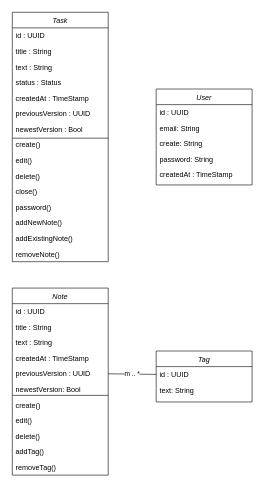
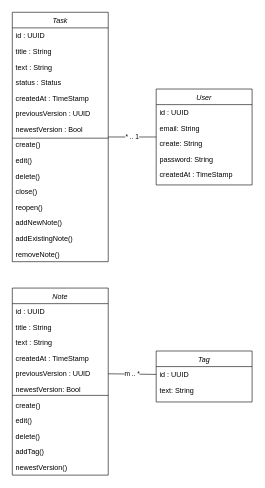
none -> (131, 137)
(36, 208) -> (32, 208)
(38, 468) -> (45, 468)
